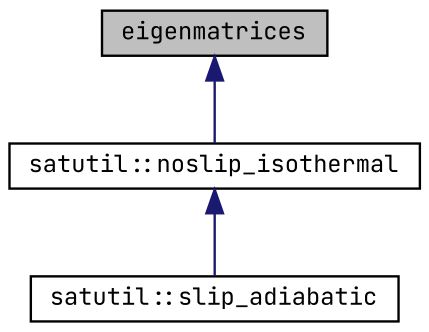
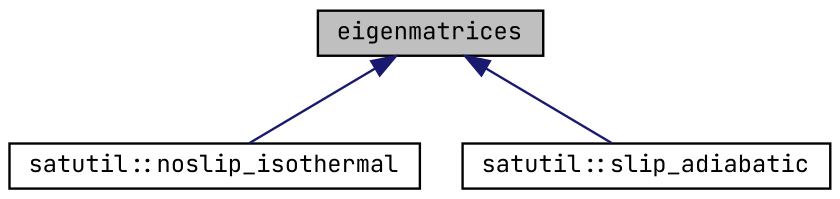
(215, 245) -> (549, 106)
